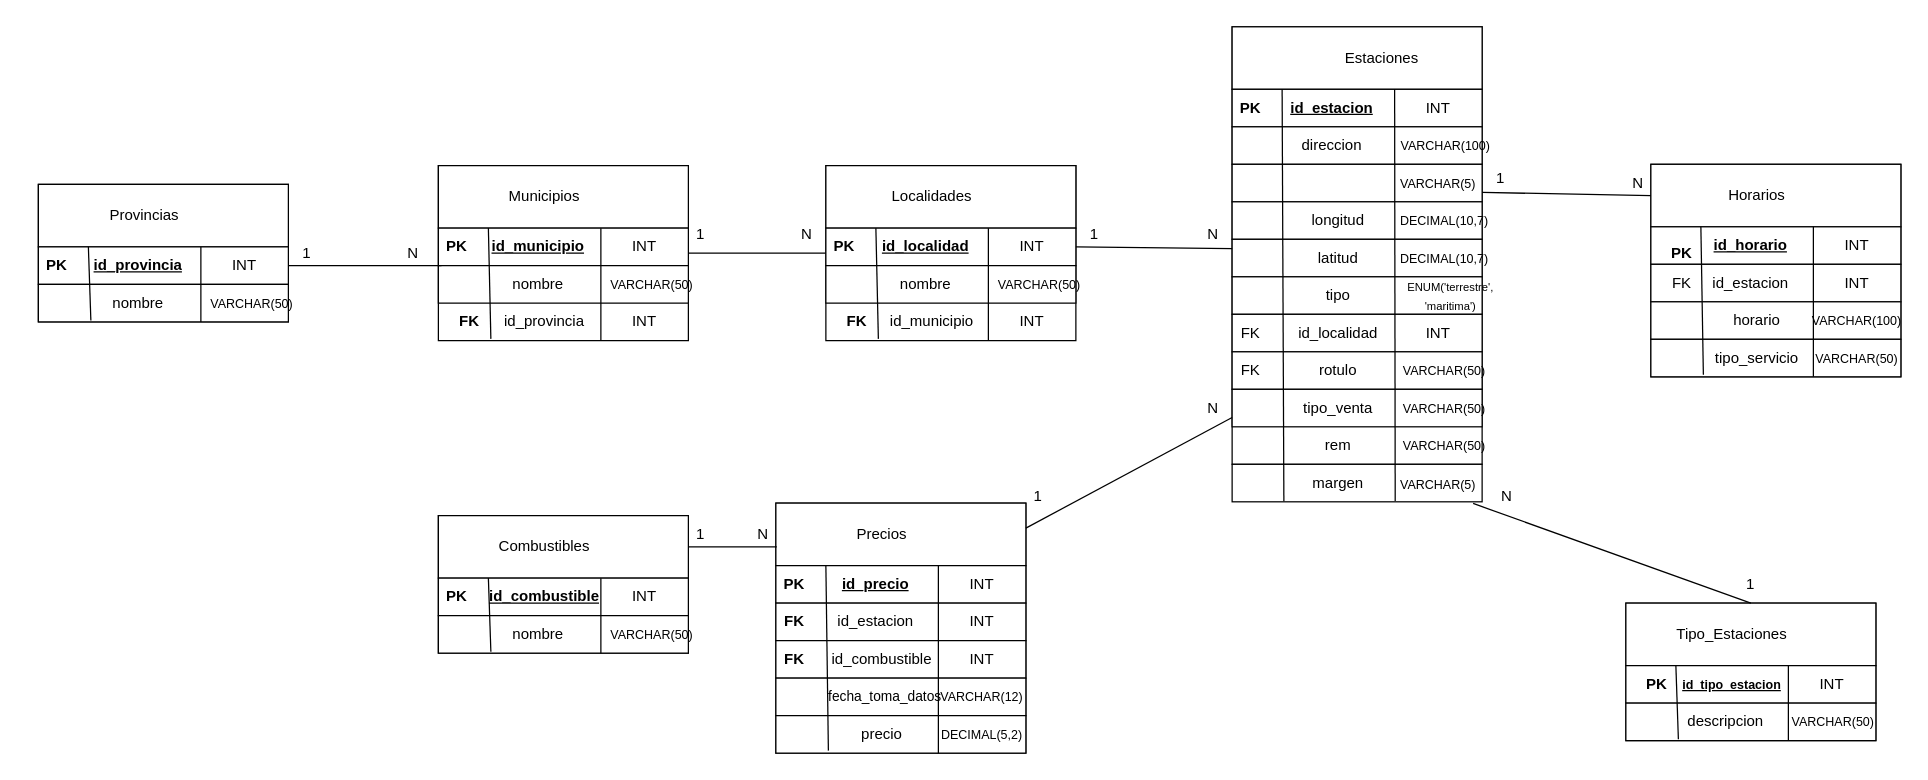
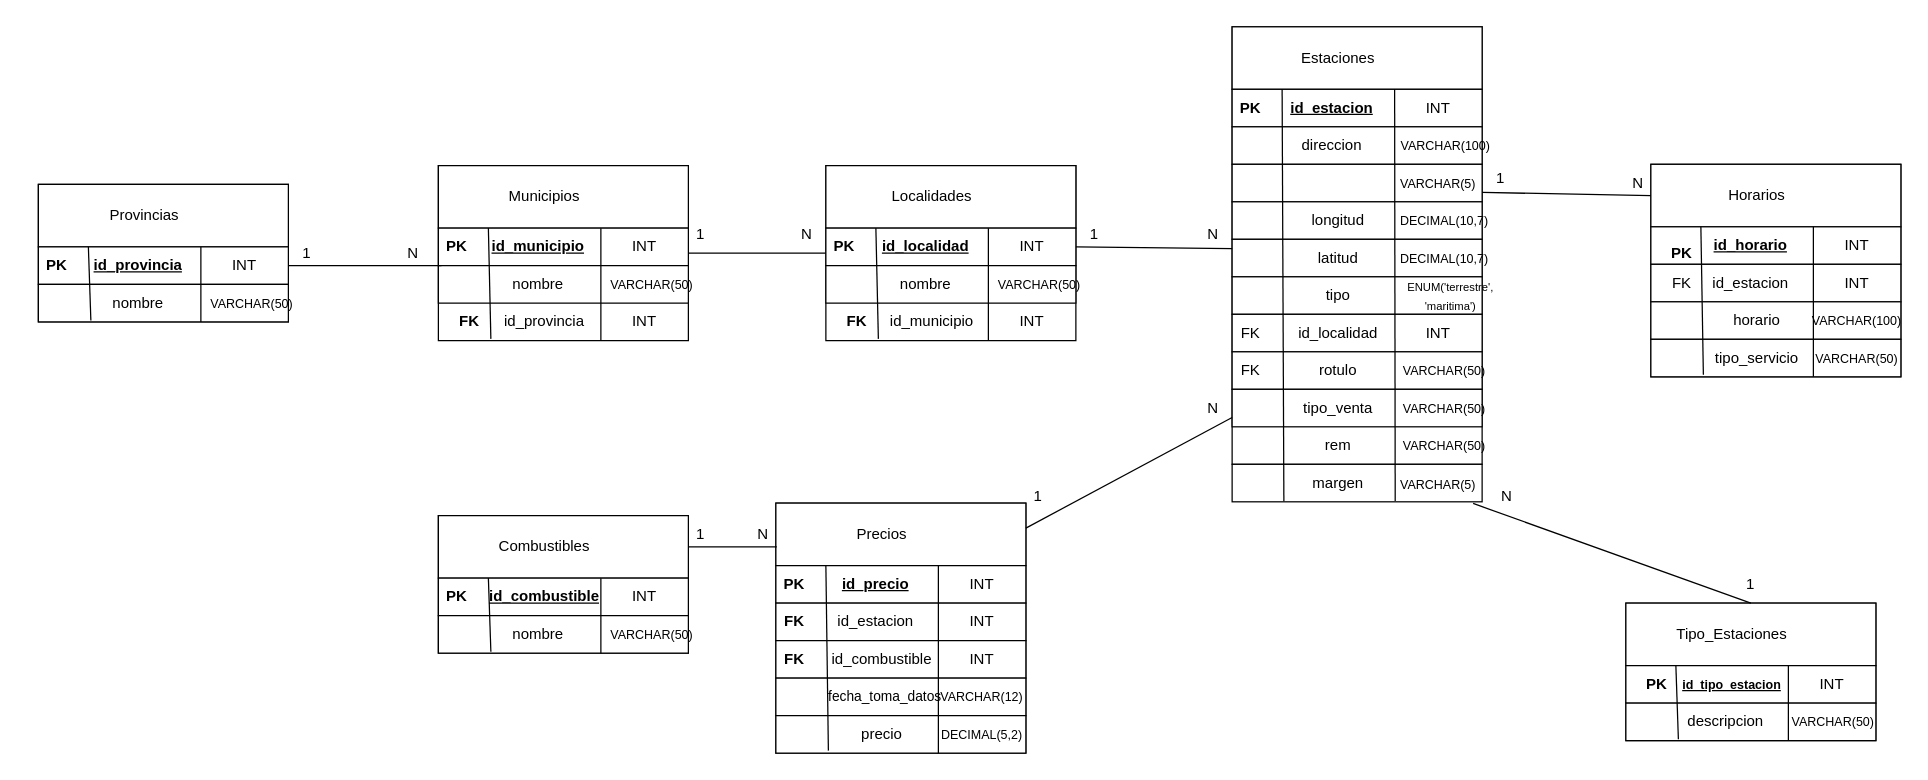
(1382, 58) -> (1338, 58)
